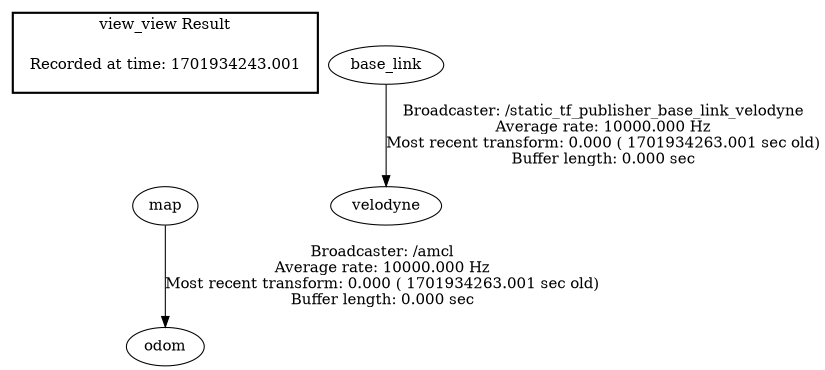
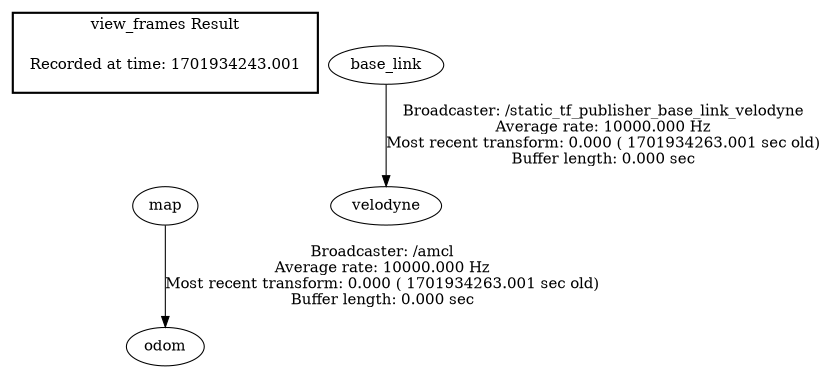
(165, 25) -> (165, 25)
